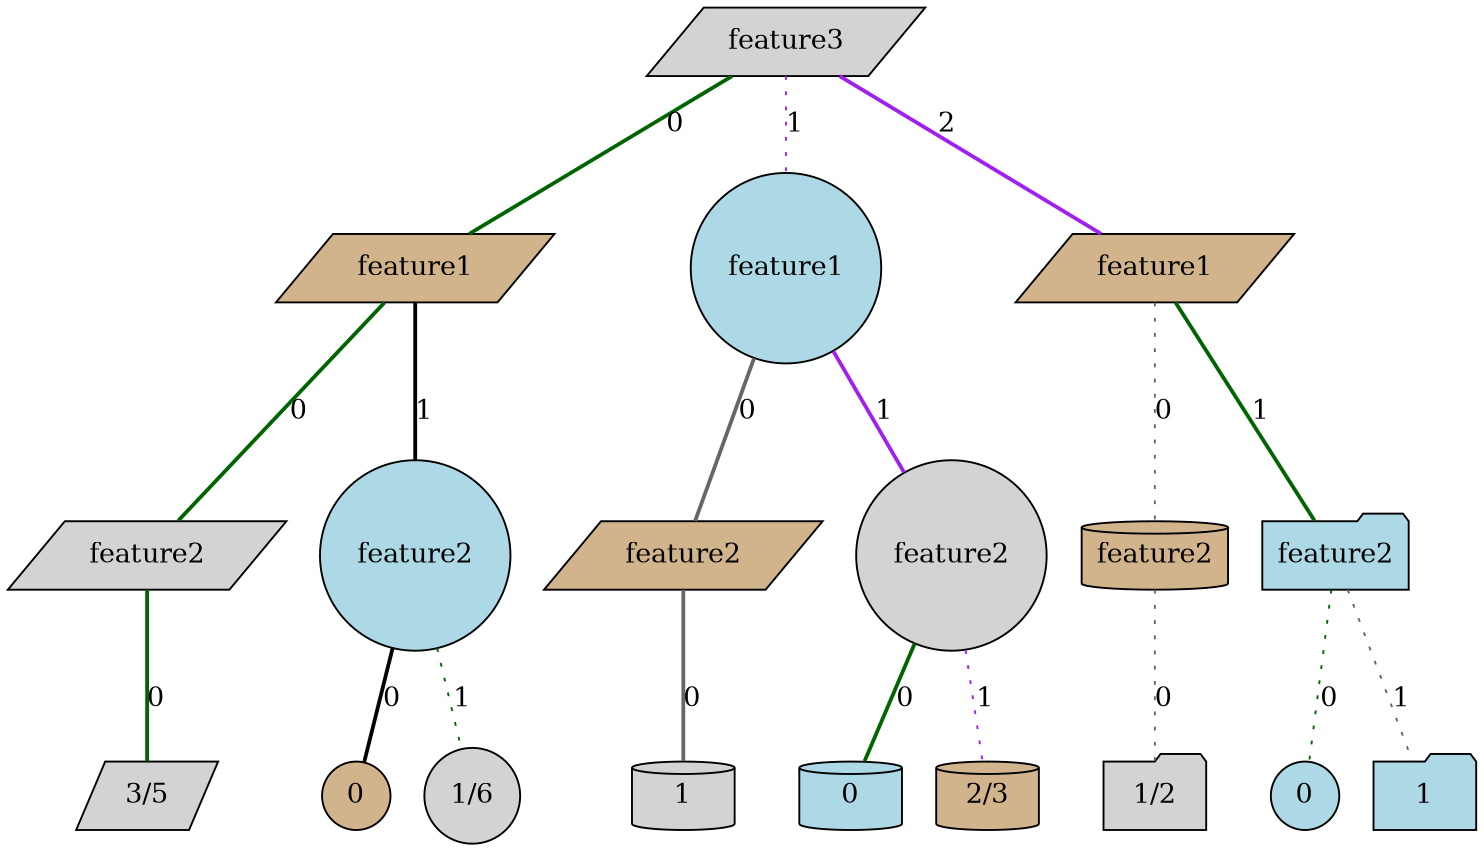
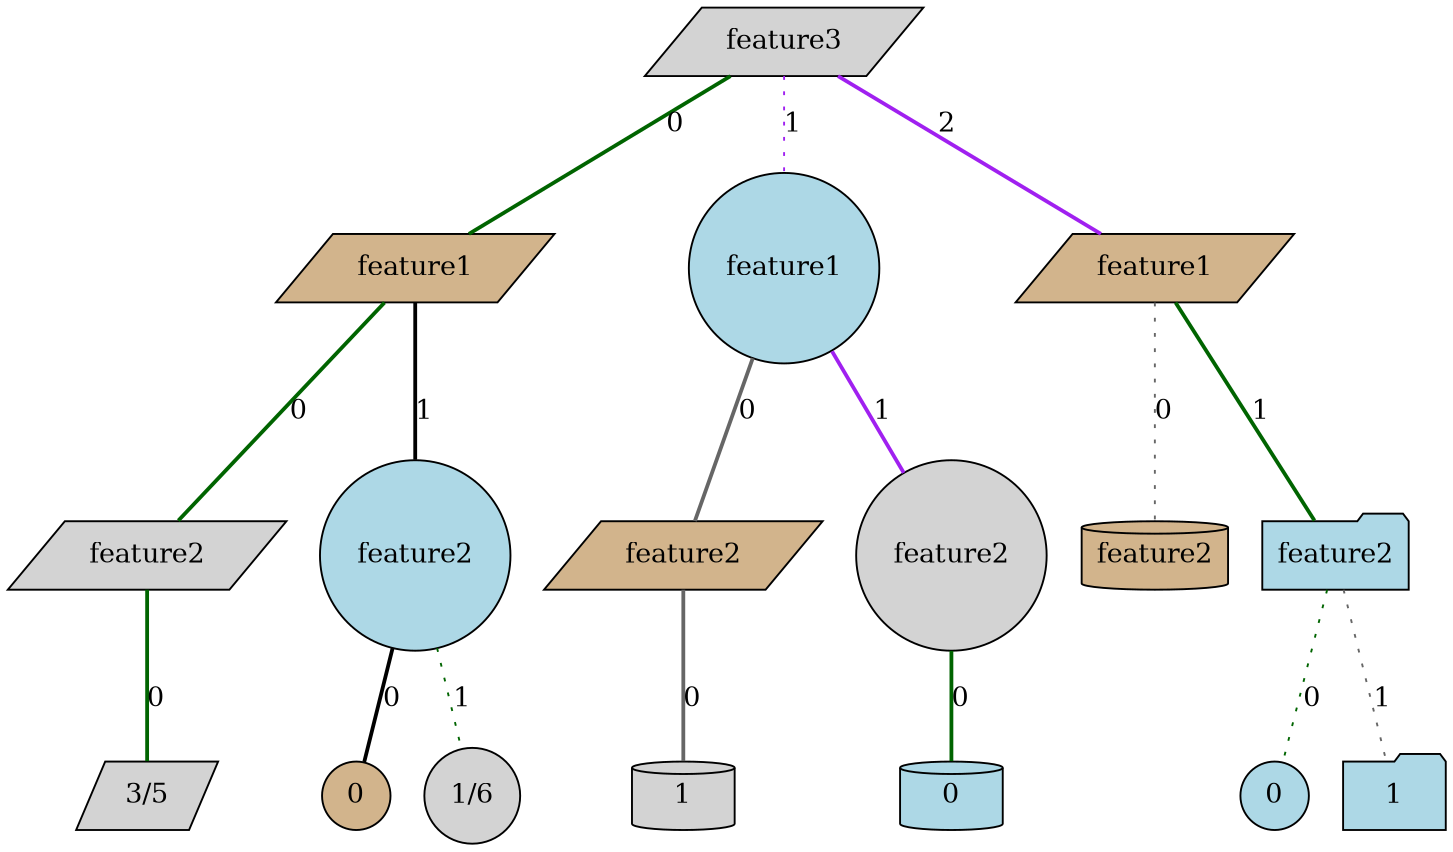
(988, 796) -> none
(1155, 796) -> none
